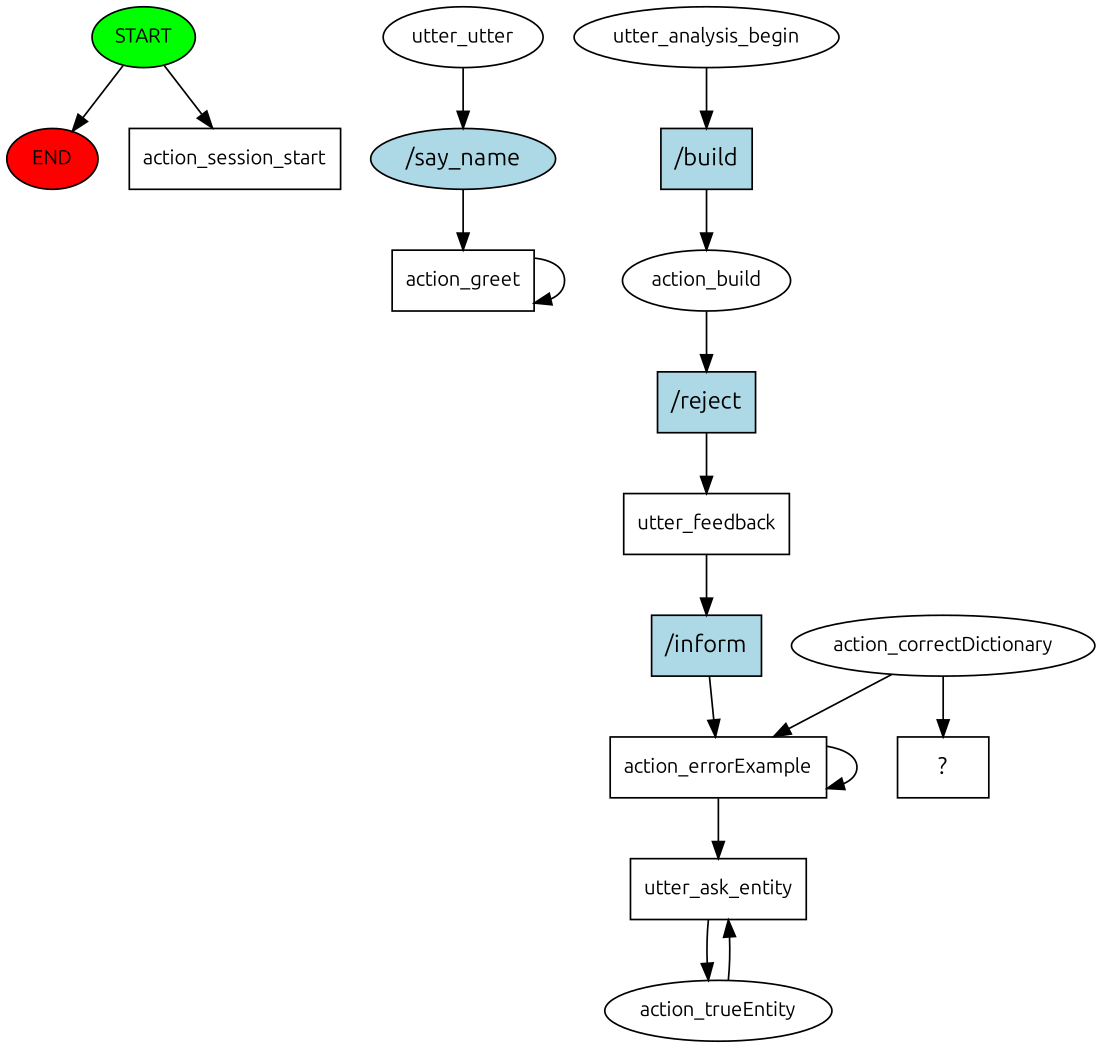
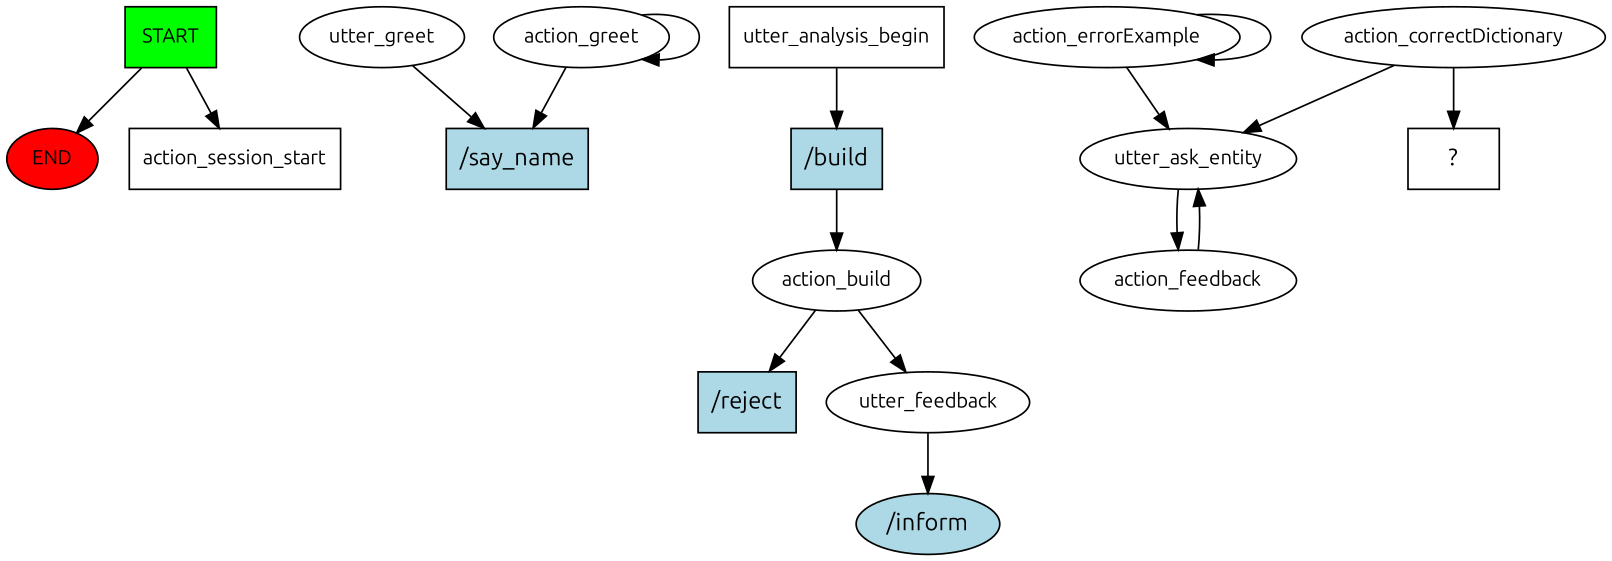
(144, 37) -> (171, 37)
(463, 37) -> (382, 37)
(707, 37) -> (837, 37)
(463, 159) -> (517, 159)
(463, 211) -> (554, 90)
(463, 281) -> (581, 37)
(707, 455) -> (877, 334)
(707, 524) -> (928, 402)
(707, 646) -> (928, 524)
(712, 698) -> none
(840, 702) -> (1327, 96)
(718, 767) -> (1107, 37)
(718, 889) -> (1188, 159)
(718, 1011) -> (1188, 281)
